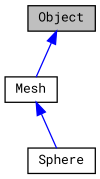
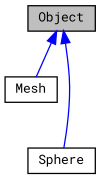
(49, 131) -> (70, 96)
